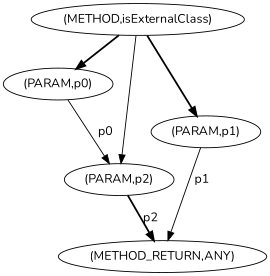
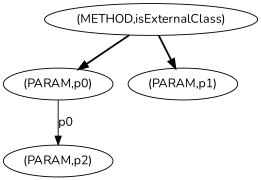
(129, 95) -> none
(163, 257) -> none
